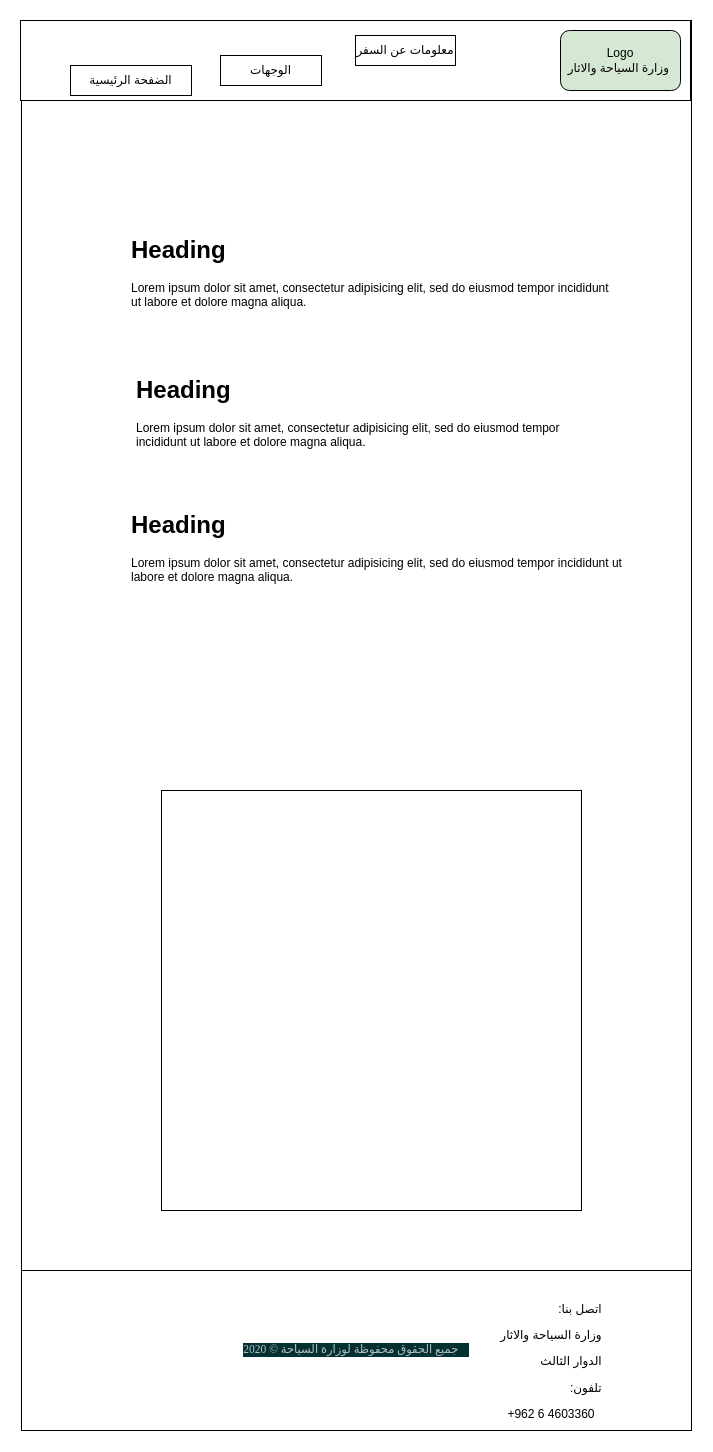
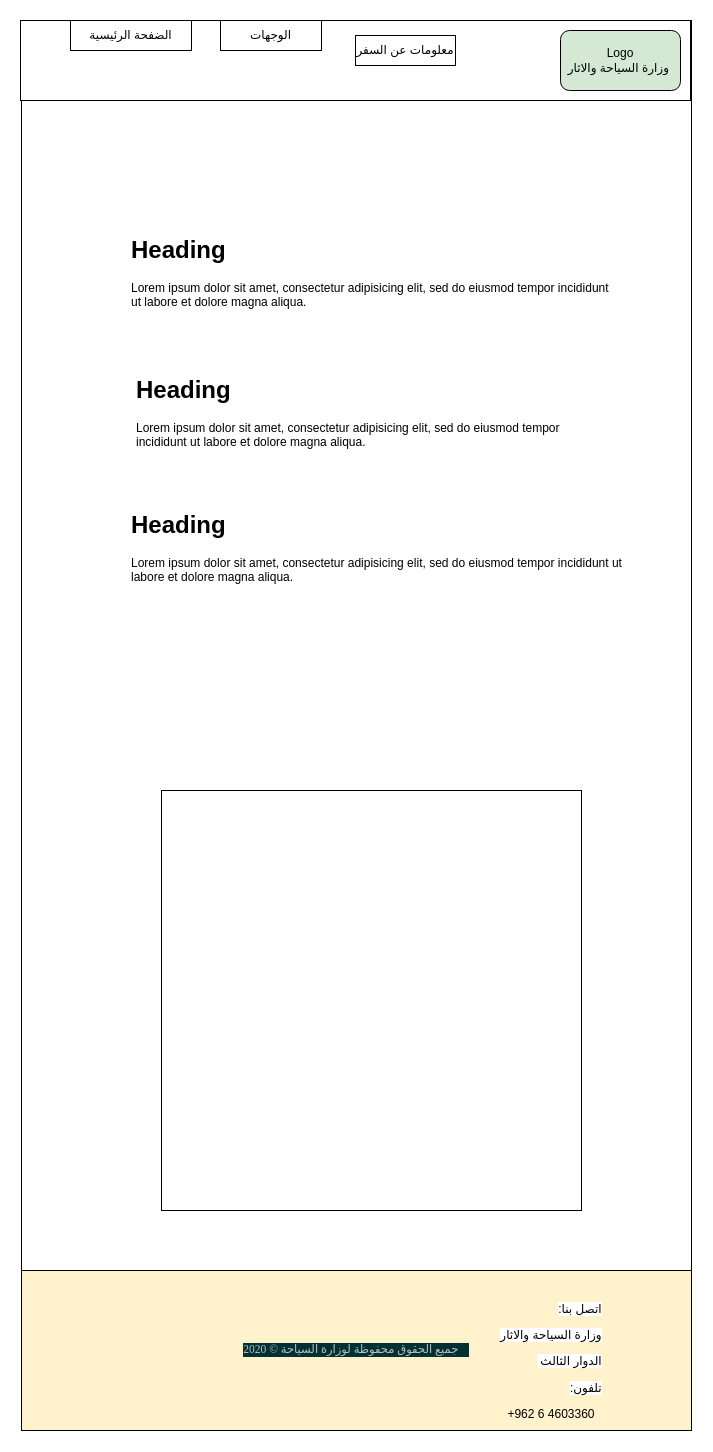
(271, 71) -> (271, 36)
(131, 81) -> (131, 36)
(357, 1351) -> (357, 1351)
